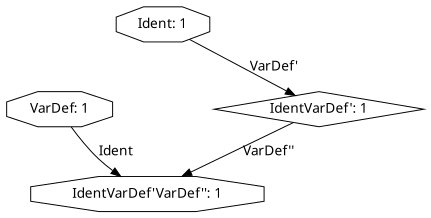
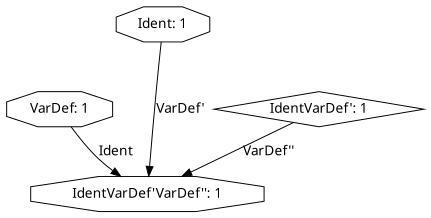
(238, 65) -> (155, 104)
